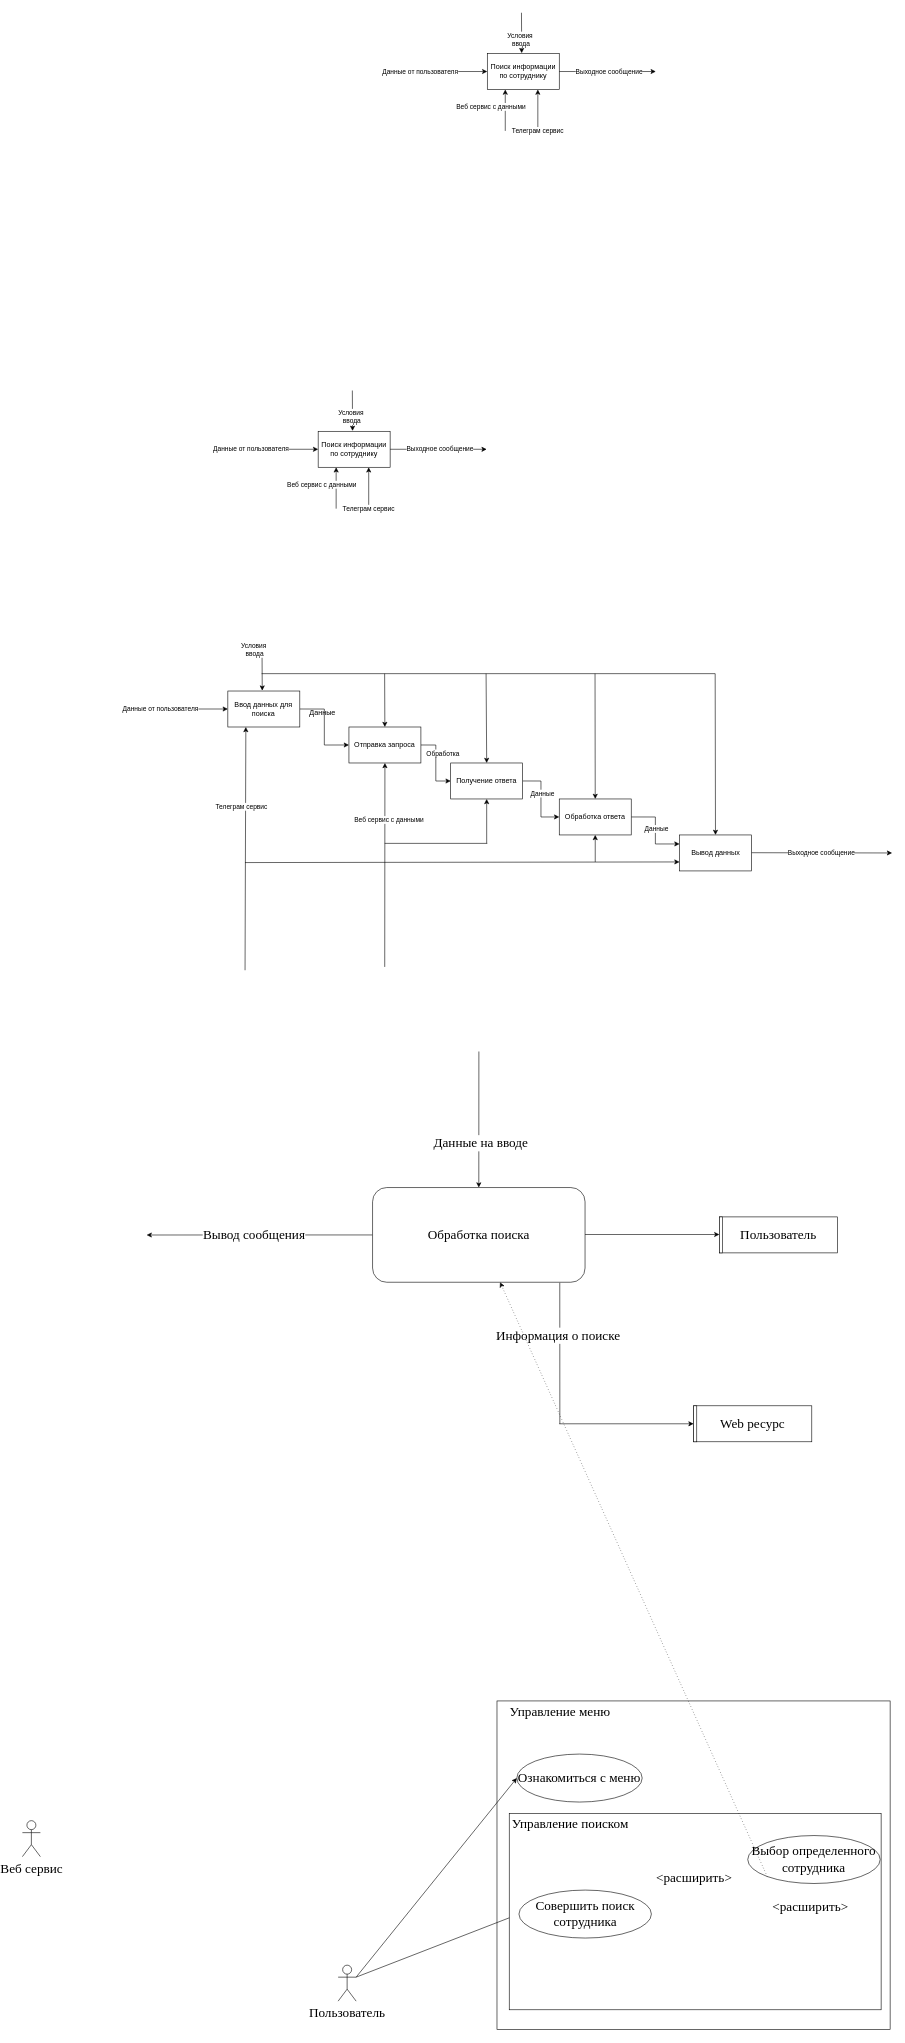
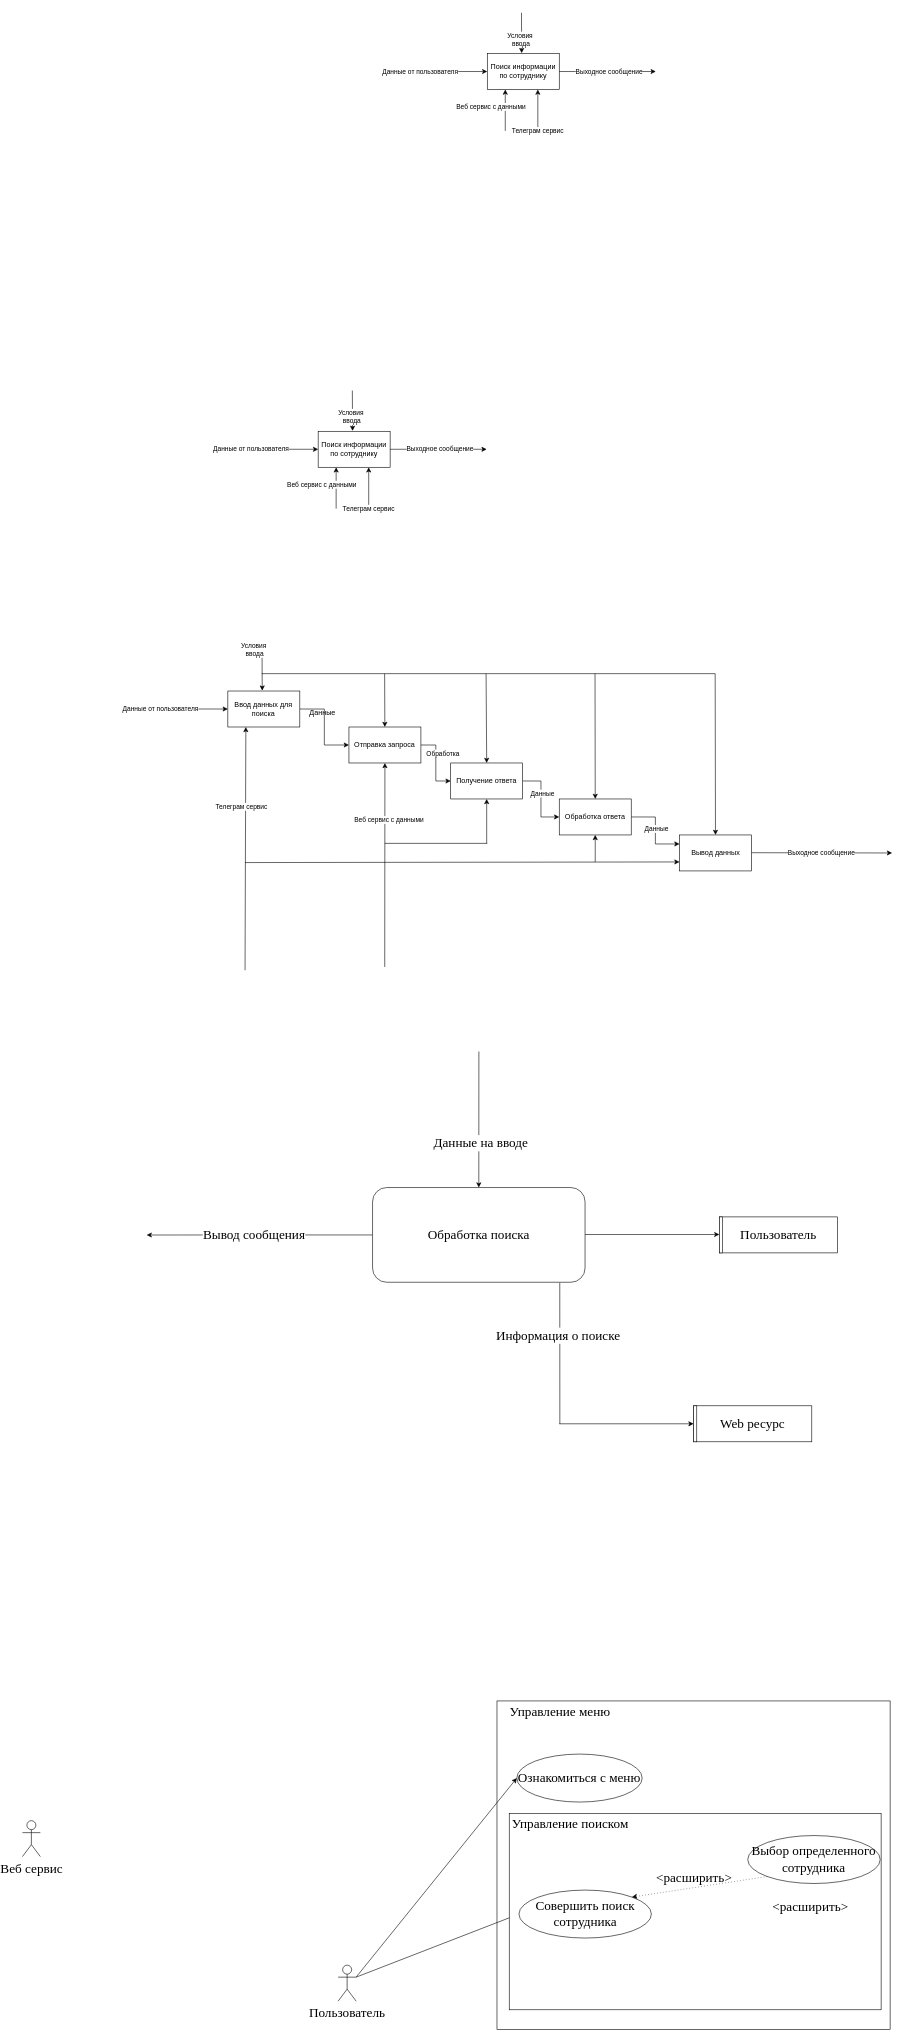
(502, 1287) -> (637, 1897)
